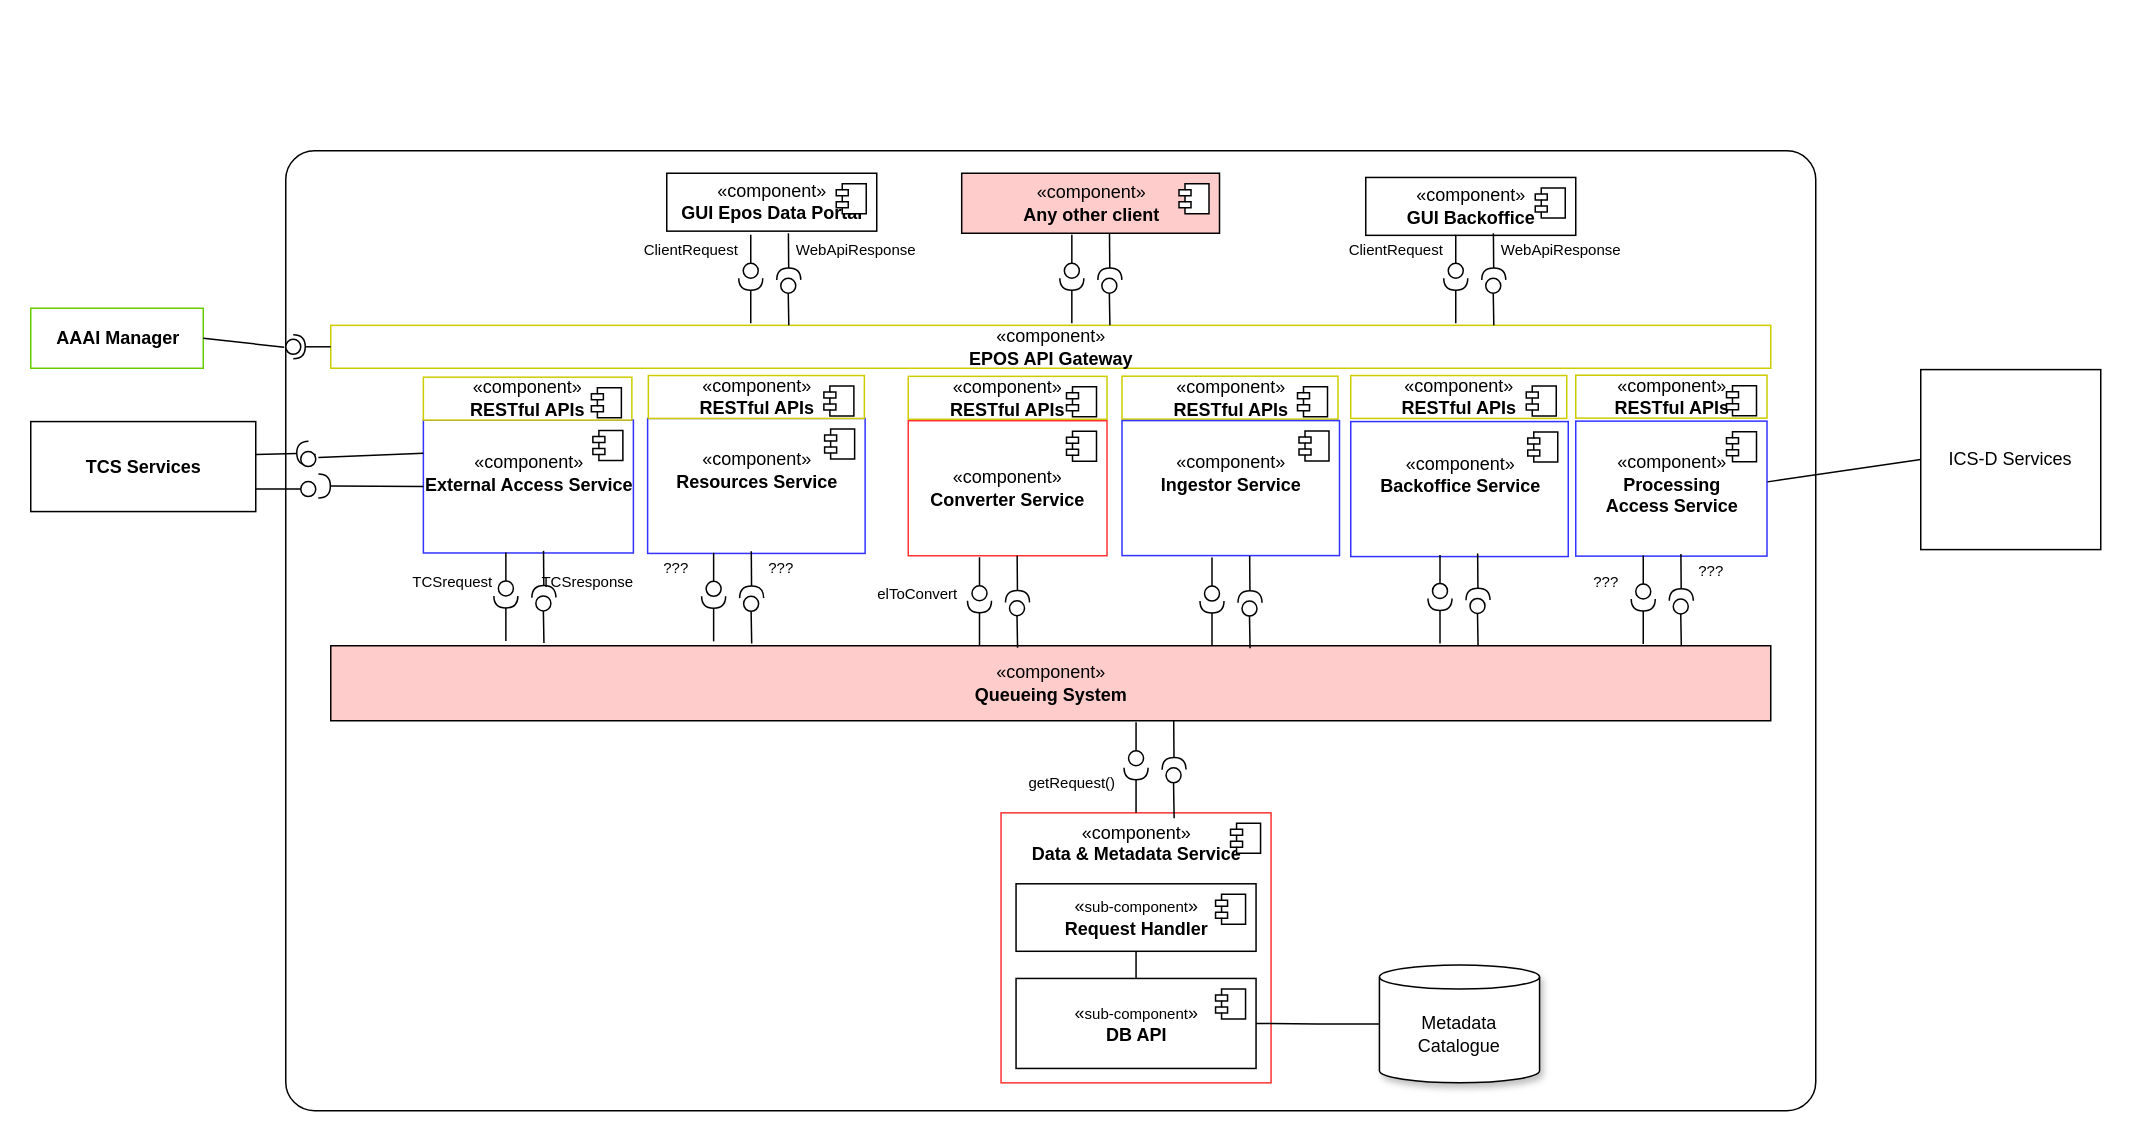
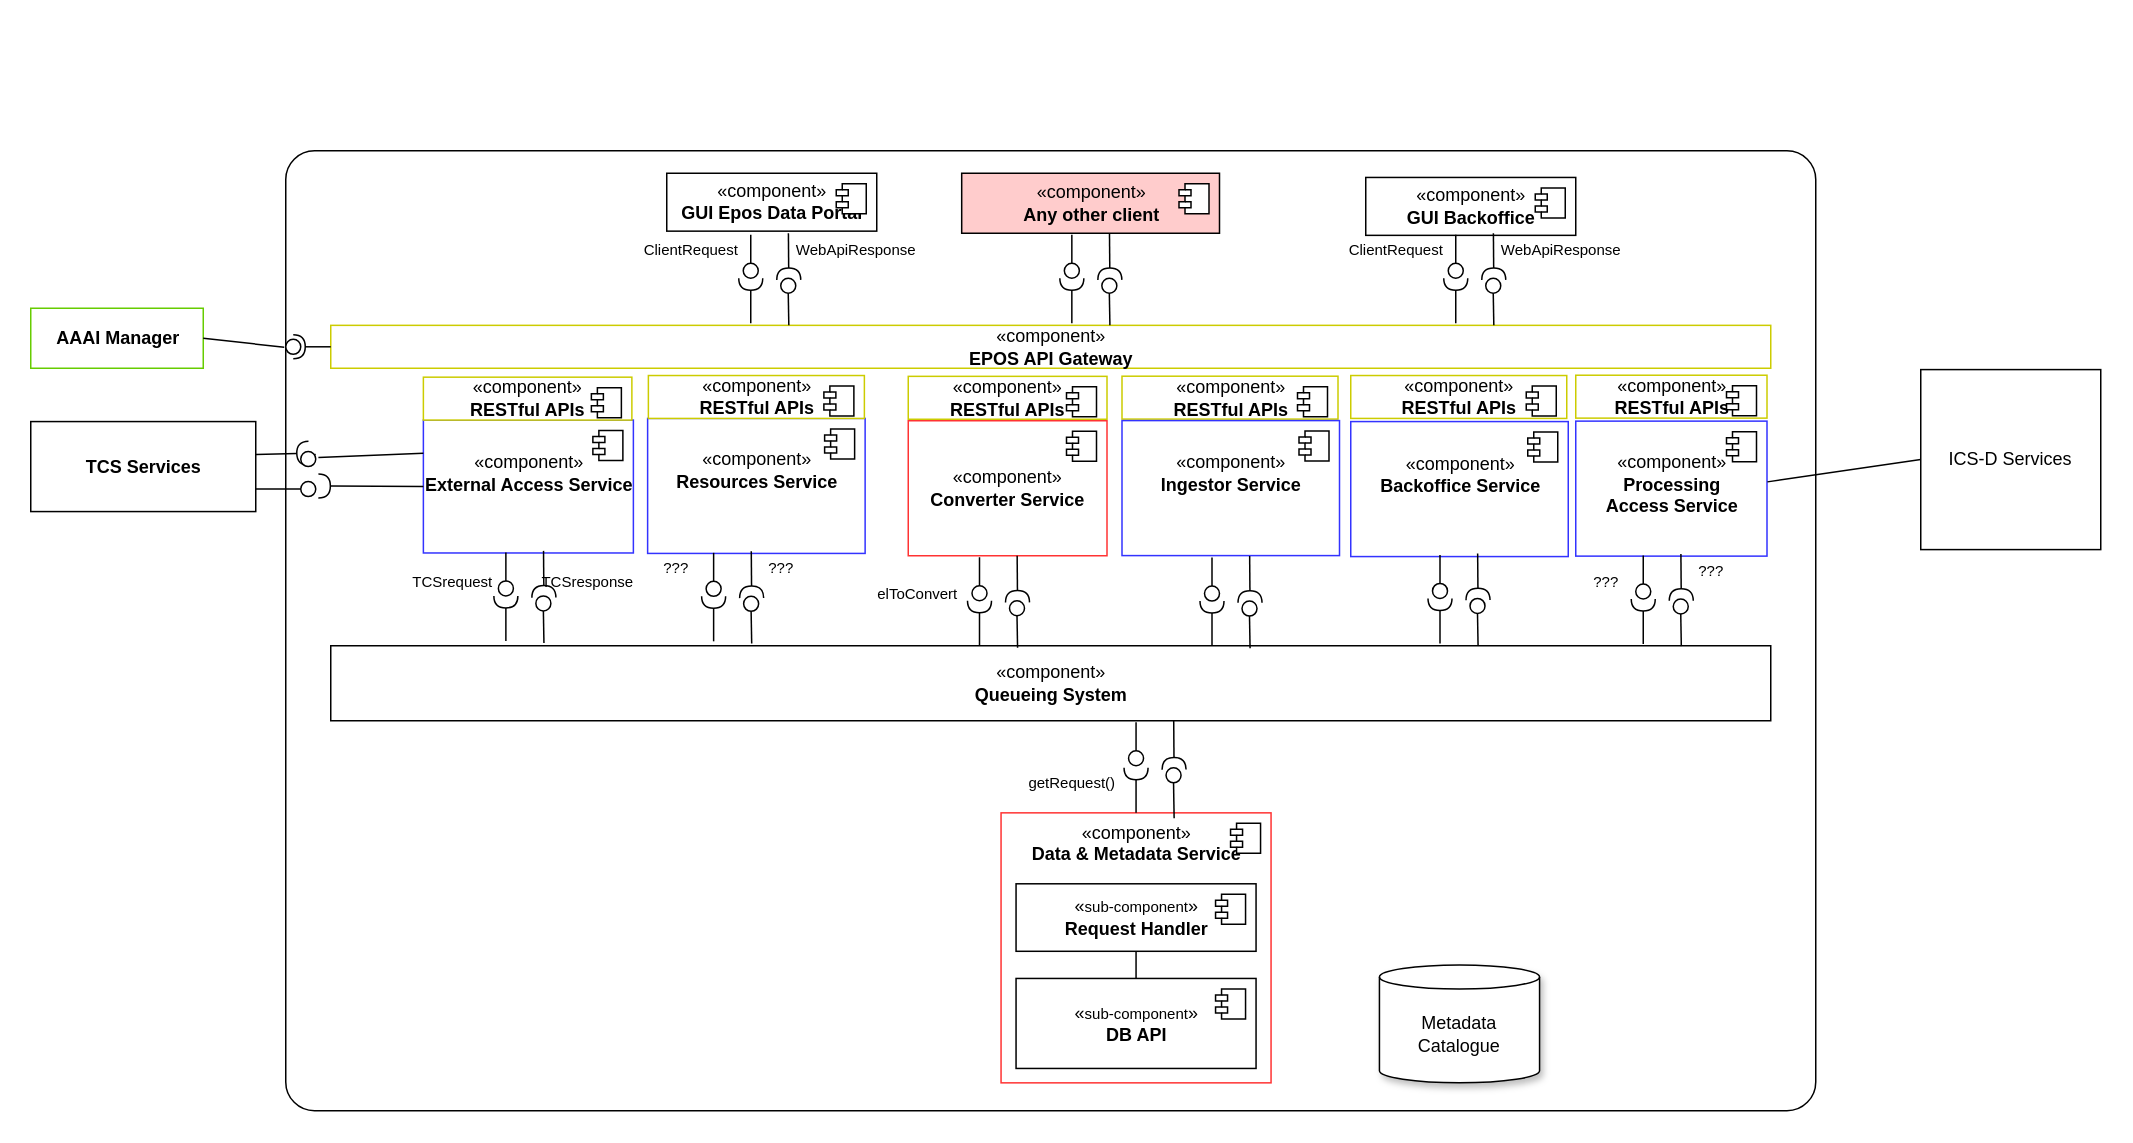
(1051, 683) -> (1051, 683)
(1318, 1024) -> none
